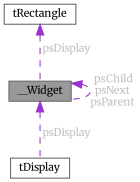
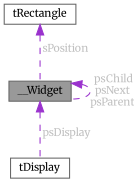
(66, 49) -> (64, 49)
